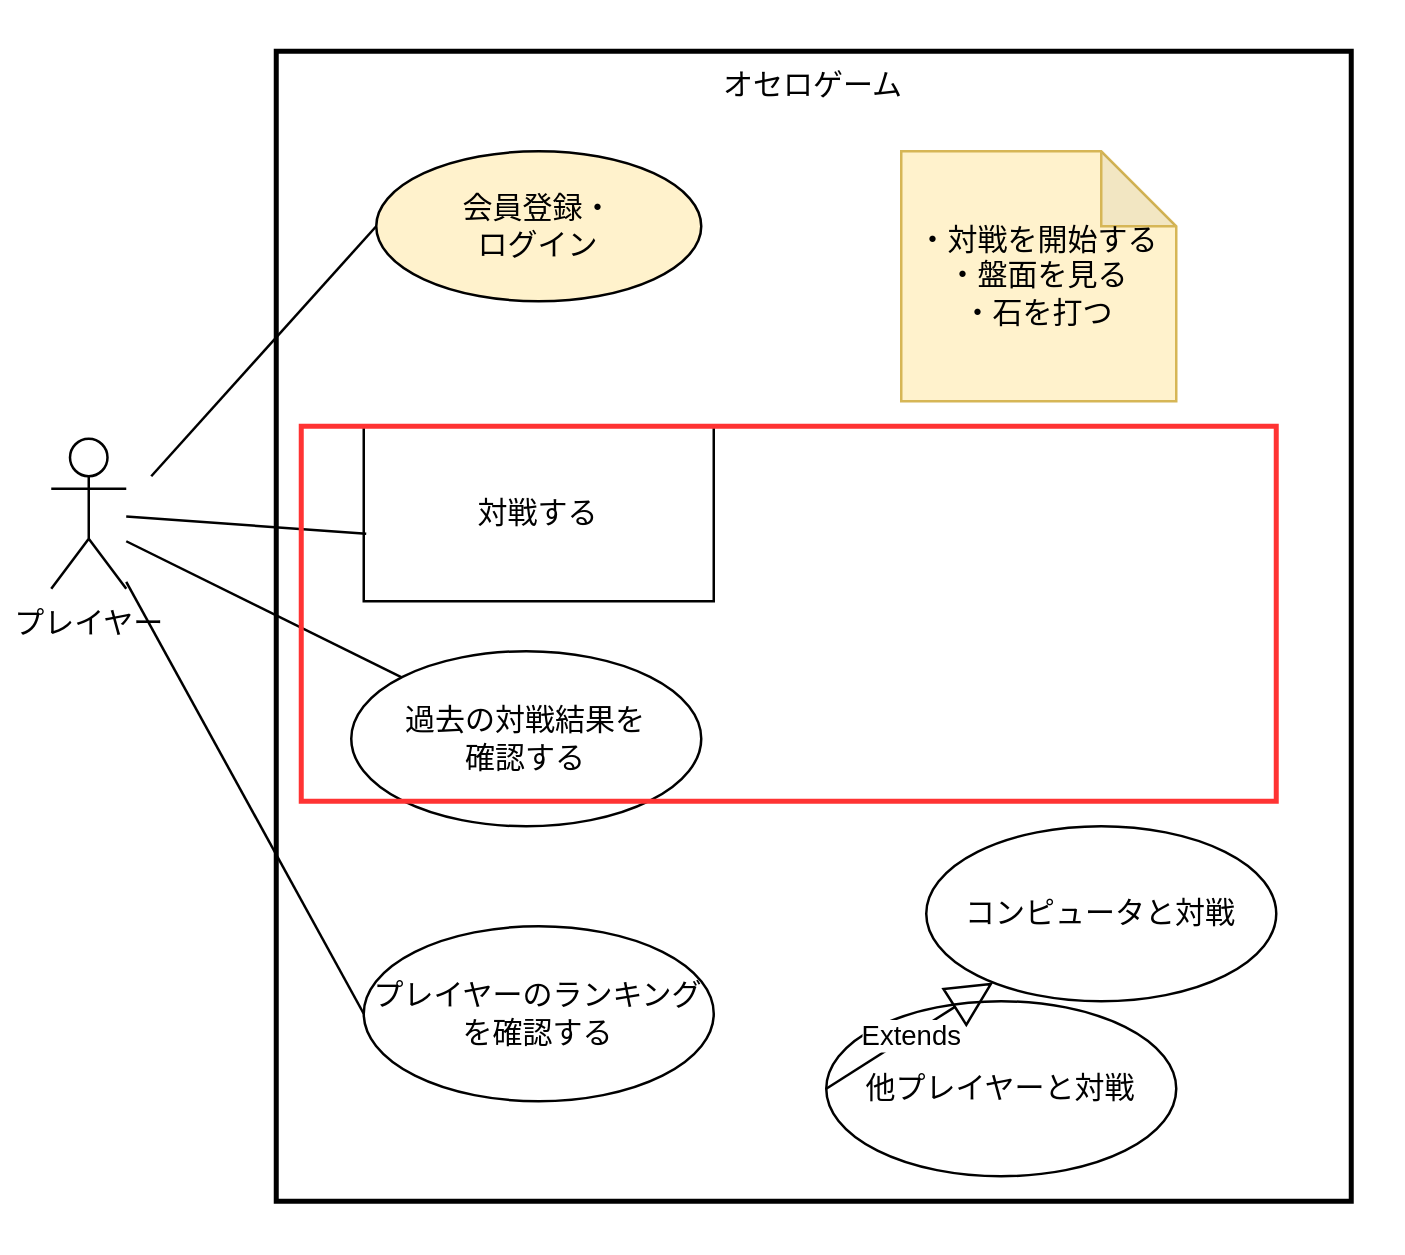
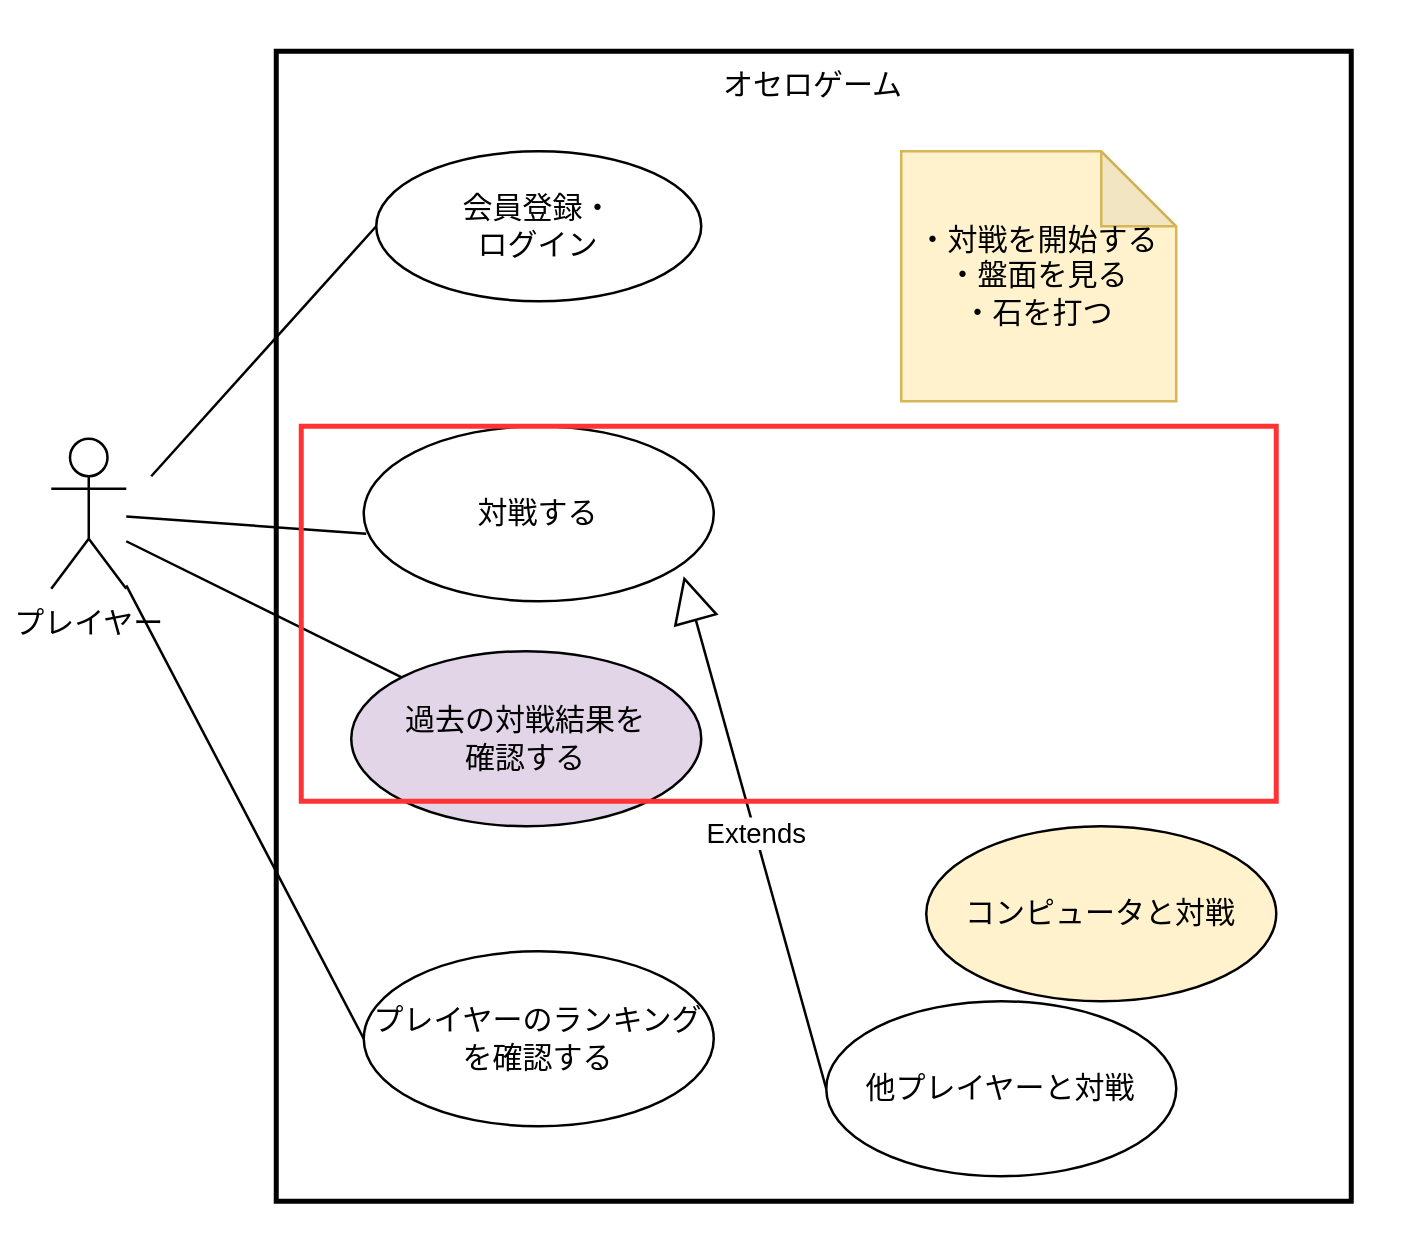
(539, 226) -> (539, 226)
(539, 514) -> (539, 514)
(526, 739) -> (526, 739)
(1101, 914) -> (1101, 914)
(539, 1014) -> (539, 1039)
(855, 1070) -> (790, 958)
